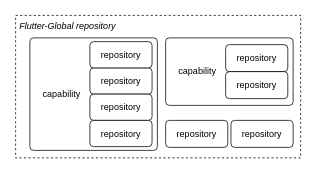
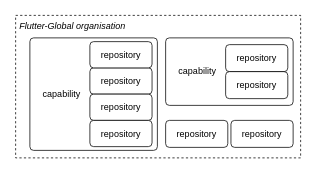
(74, 26) -> (78, 26)
